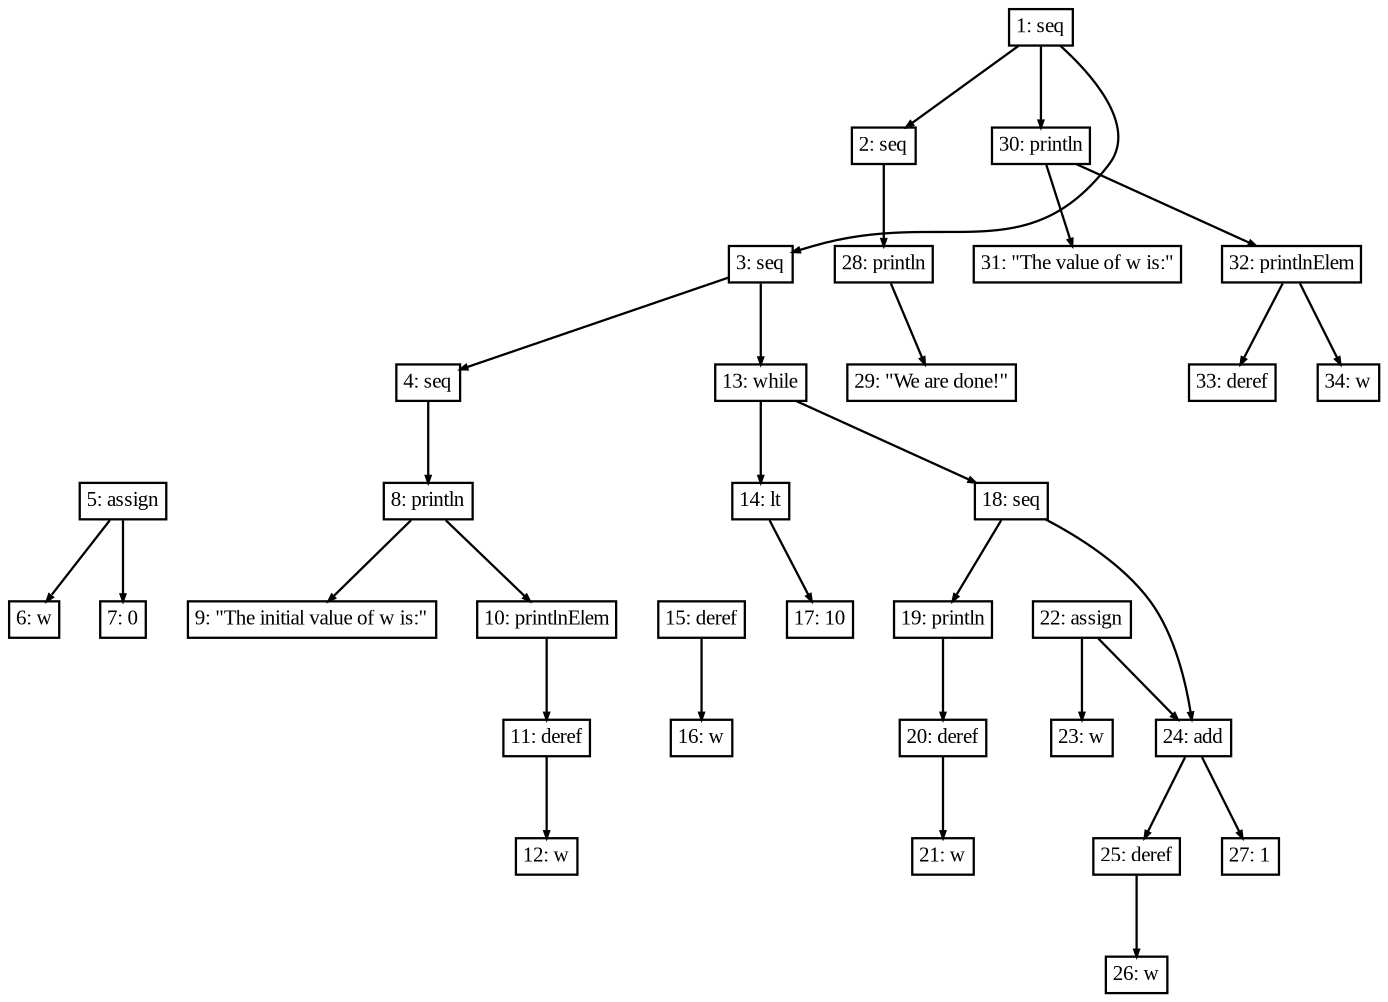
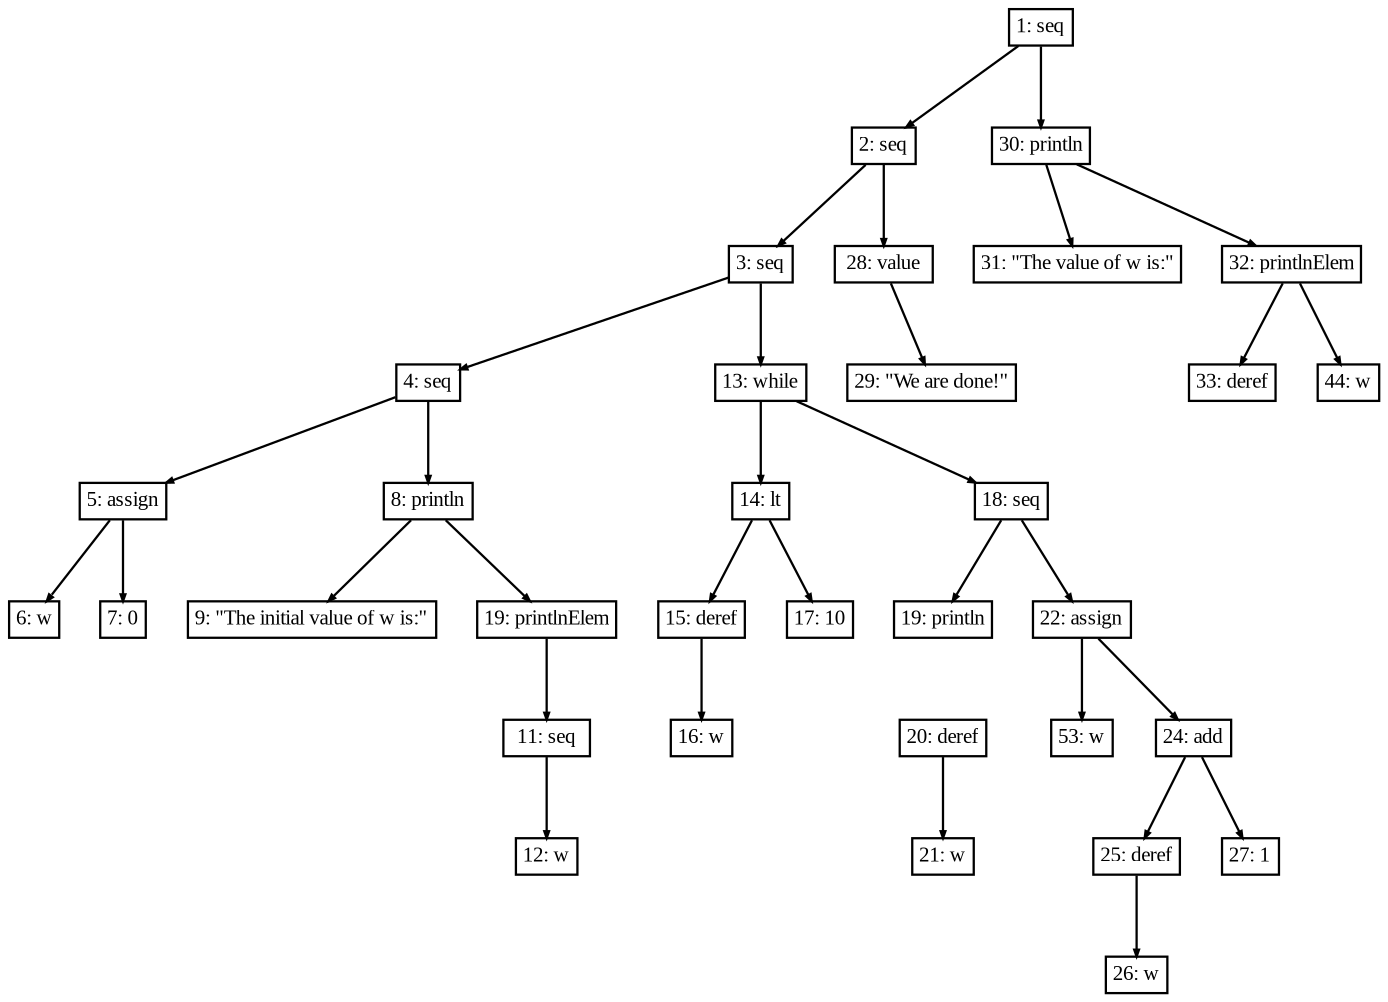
(1033, 221) -> (824, 203)
(884, 264) -> (884, 264)
(1348, 383) -> (1348, 383)
none -> (284, 439)
none -> (733, 557)
(1146, 596) -> (1045, 557)
(547, 620) -> (547, 620)
(943, 676) -> none
(547, 738) -> (547, 738)
(1082, 738) -> (1082, 738)
